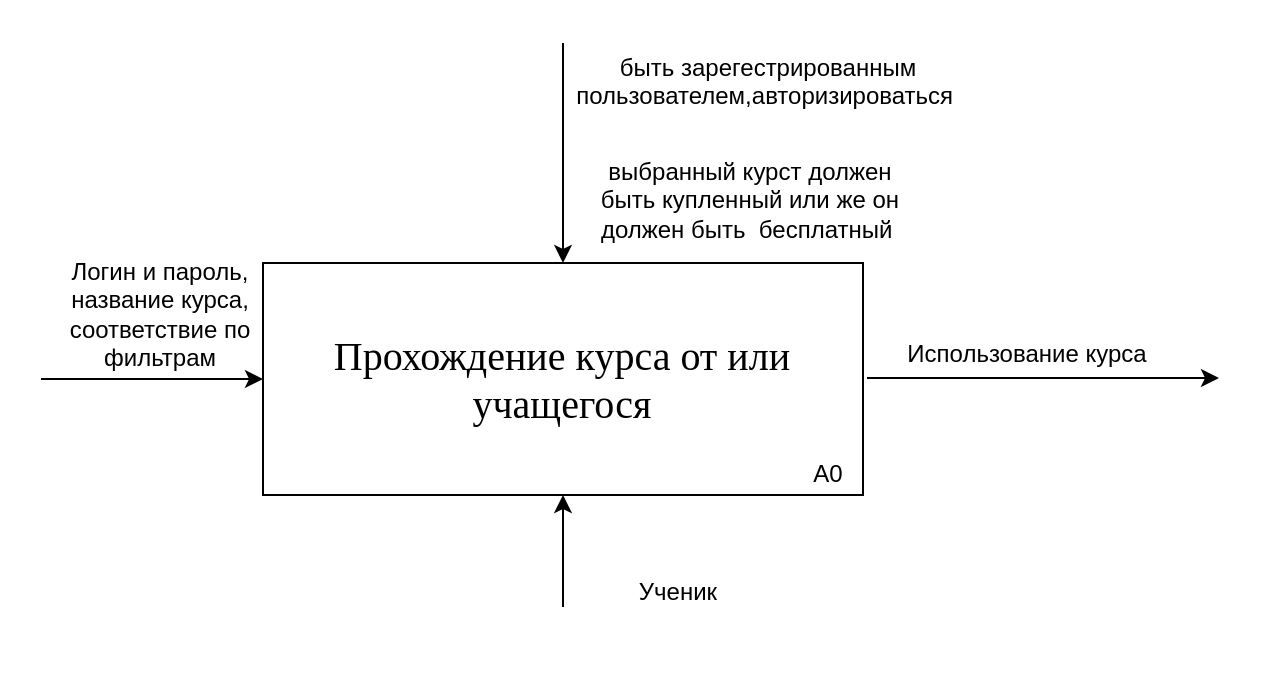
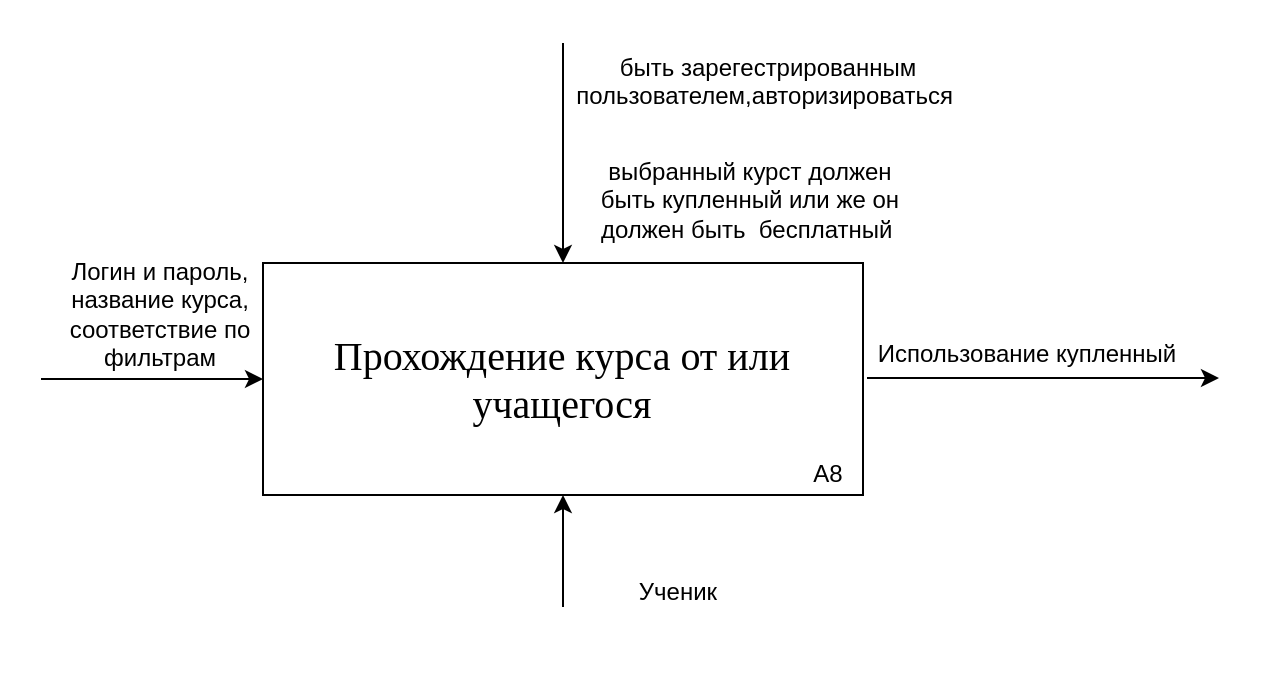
(1028, 355) -> (1028, 355)
(829, 475) -> (829, 475)
